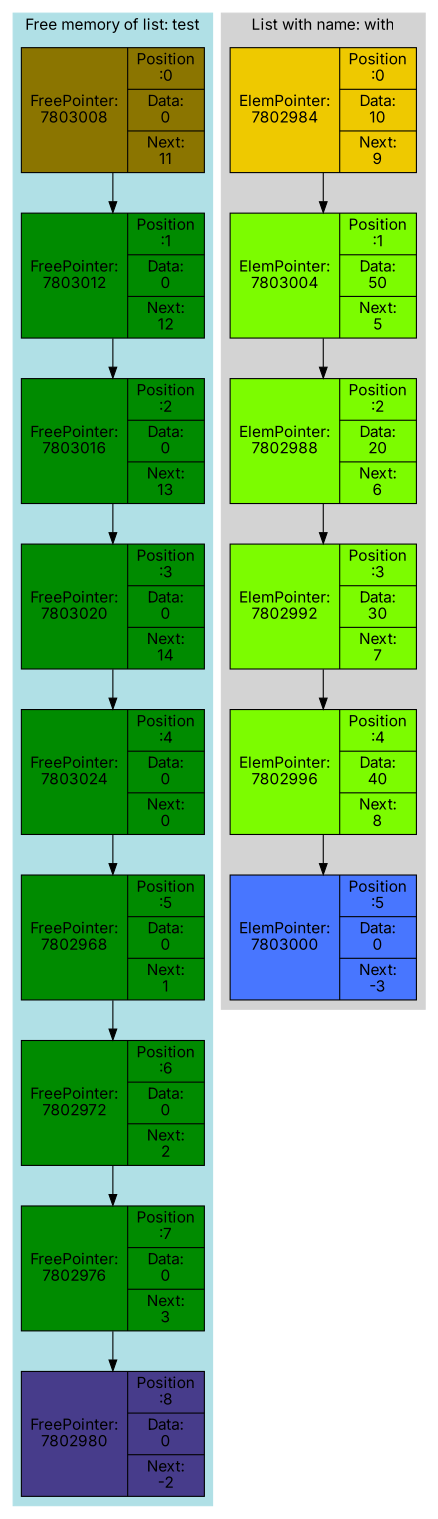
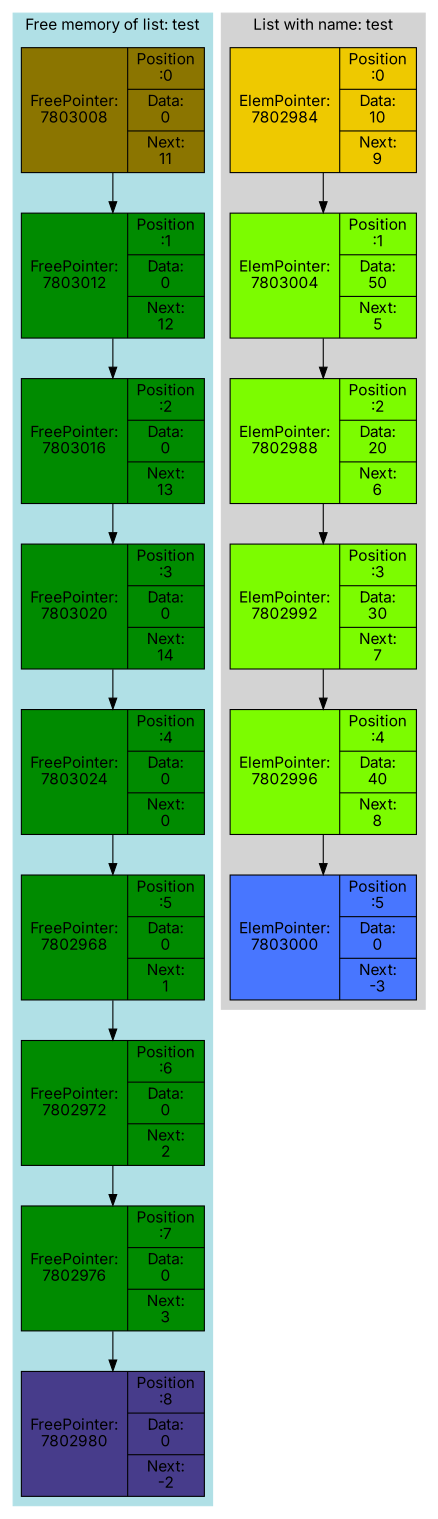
(323, 26) -> (323, 26)
